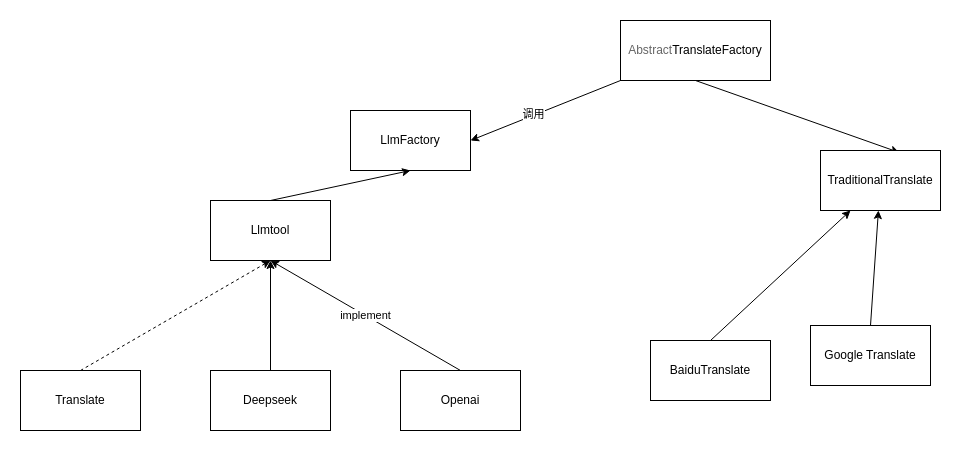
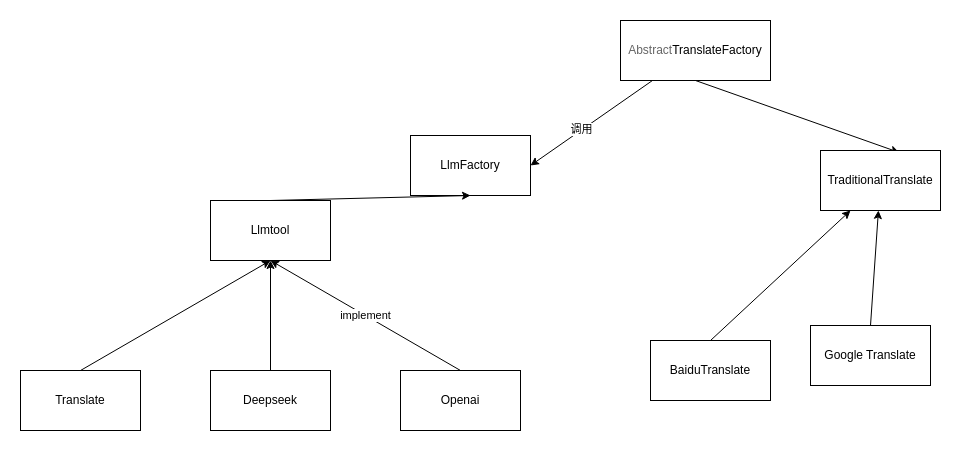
(411, 141) -> (471, 166)
(172, 317) -> (172, 317)
